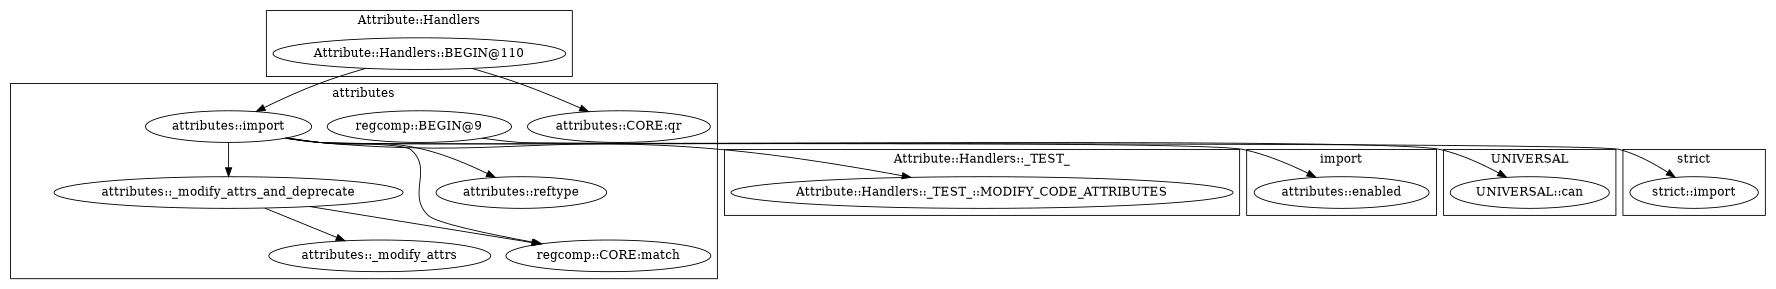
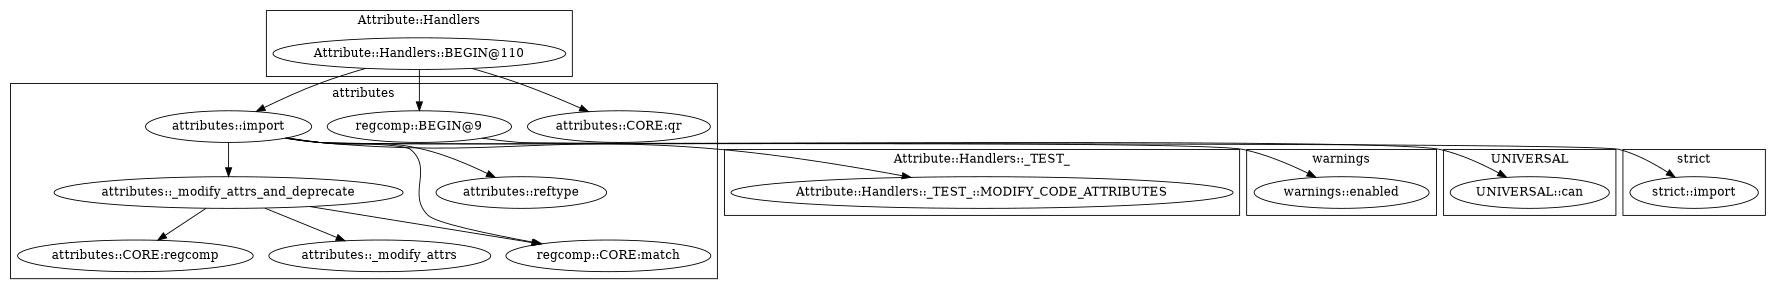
none -> (419, 89)
(1342, 160) -> (1342, 160)
(1342, 193) -> (1342, 193)
none -> (135, 256)
